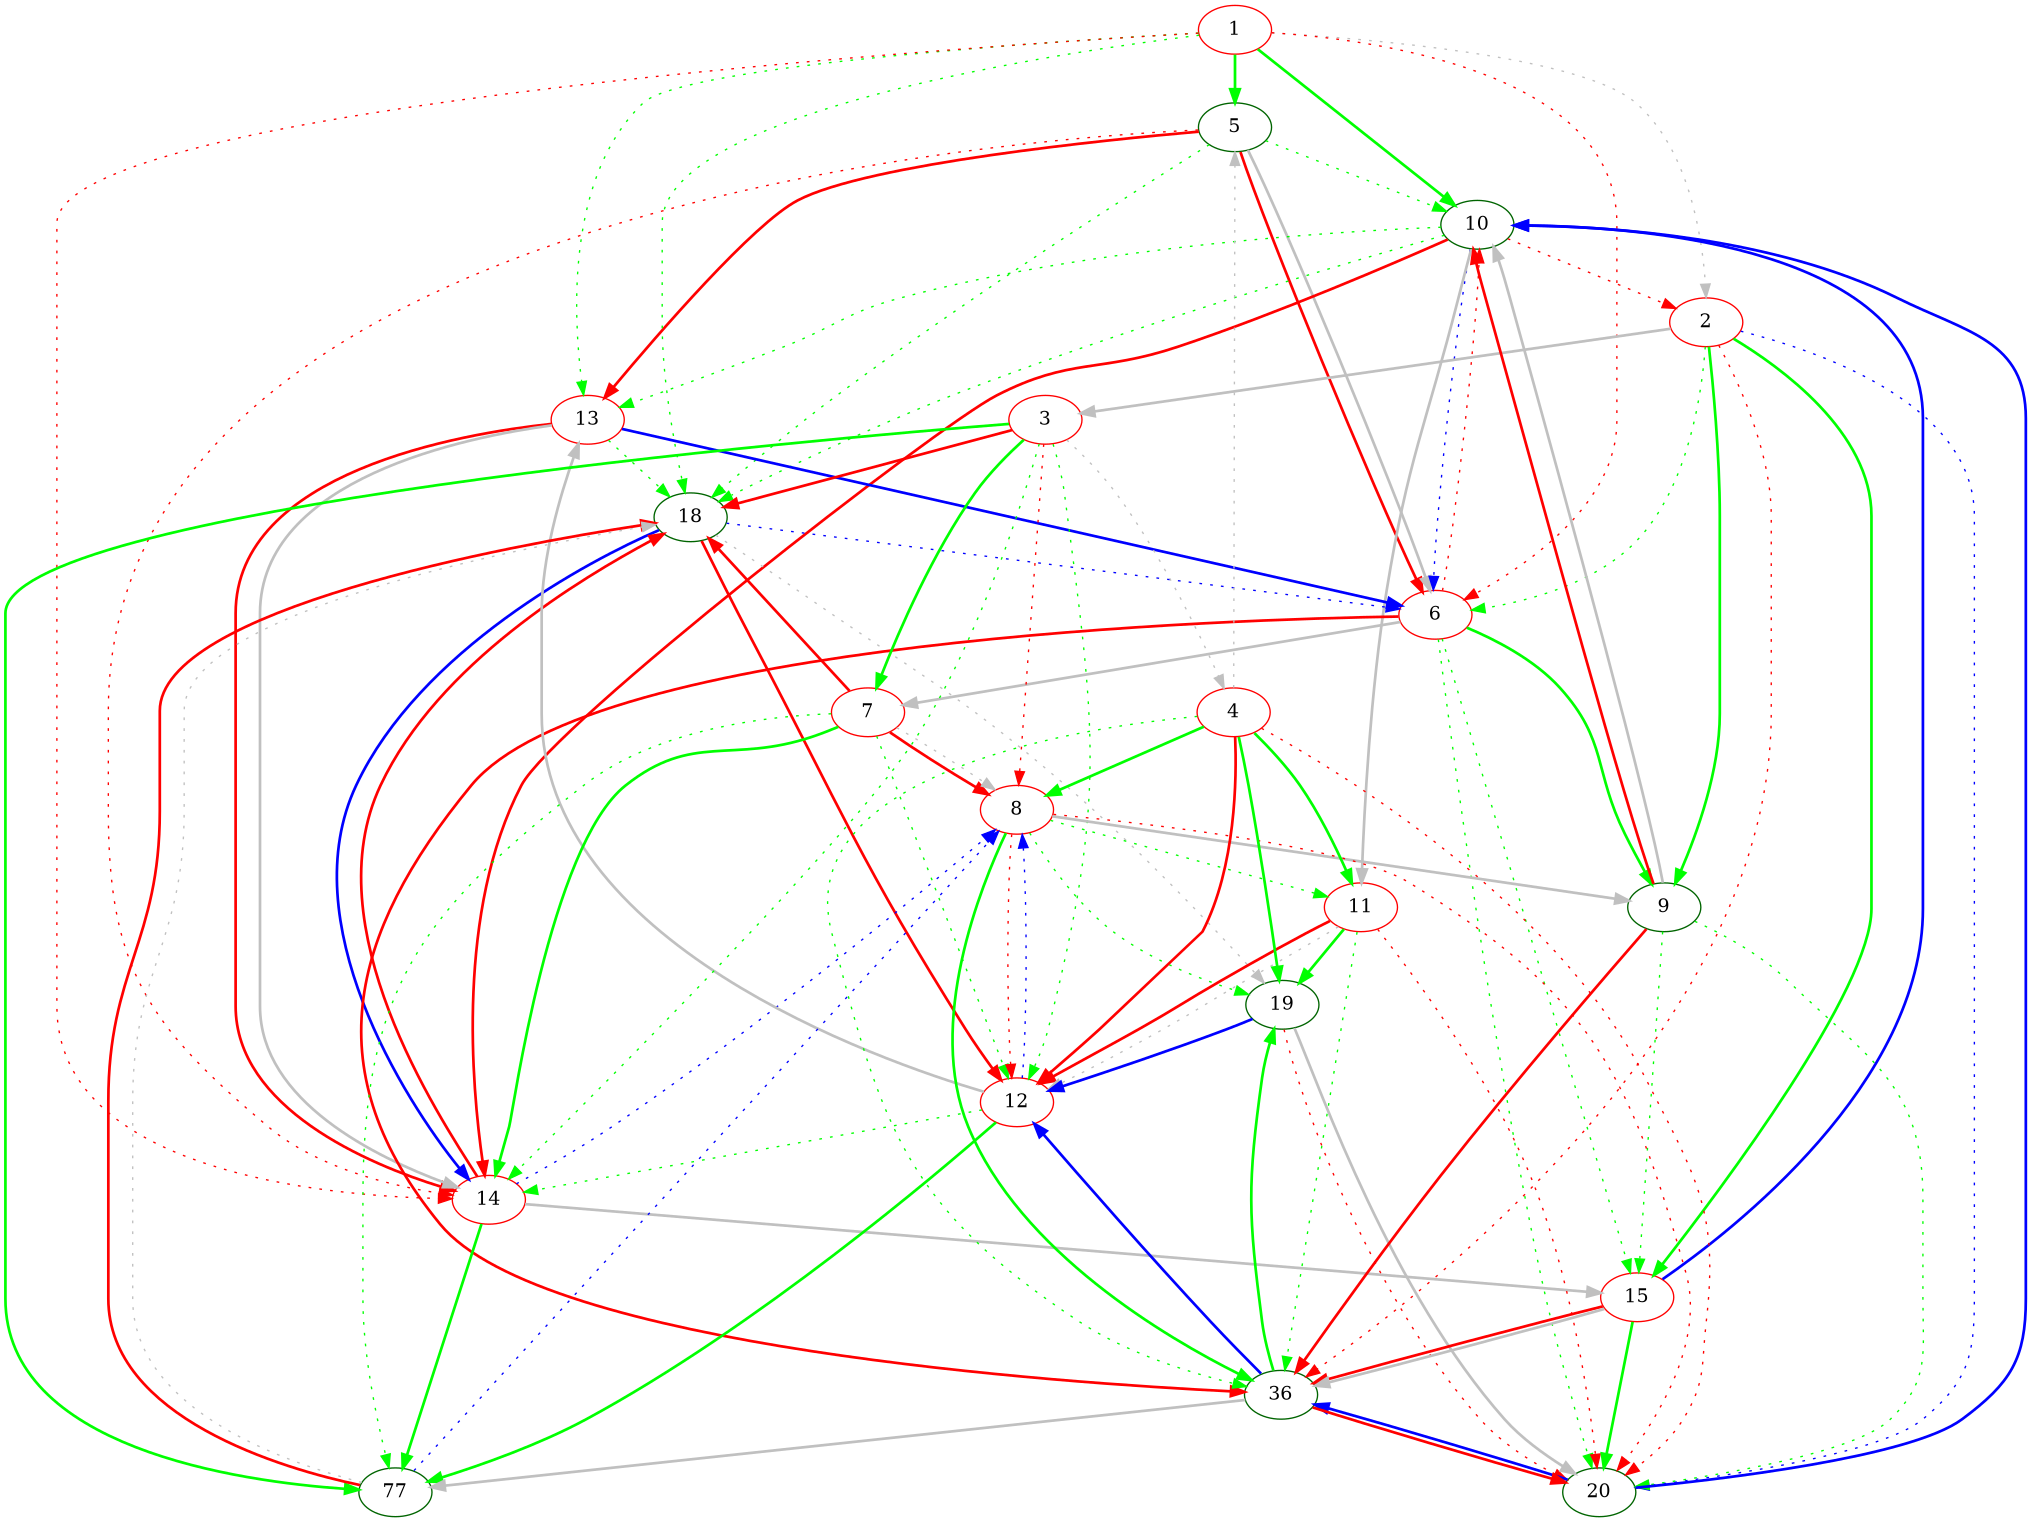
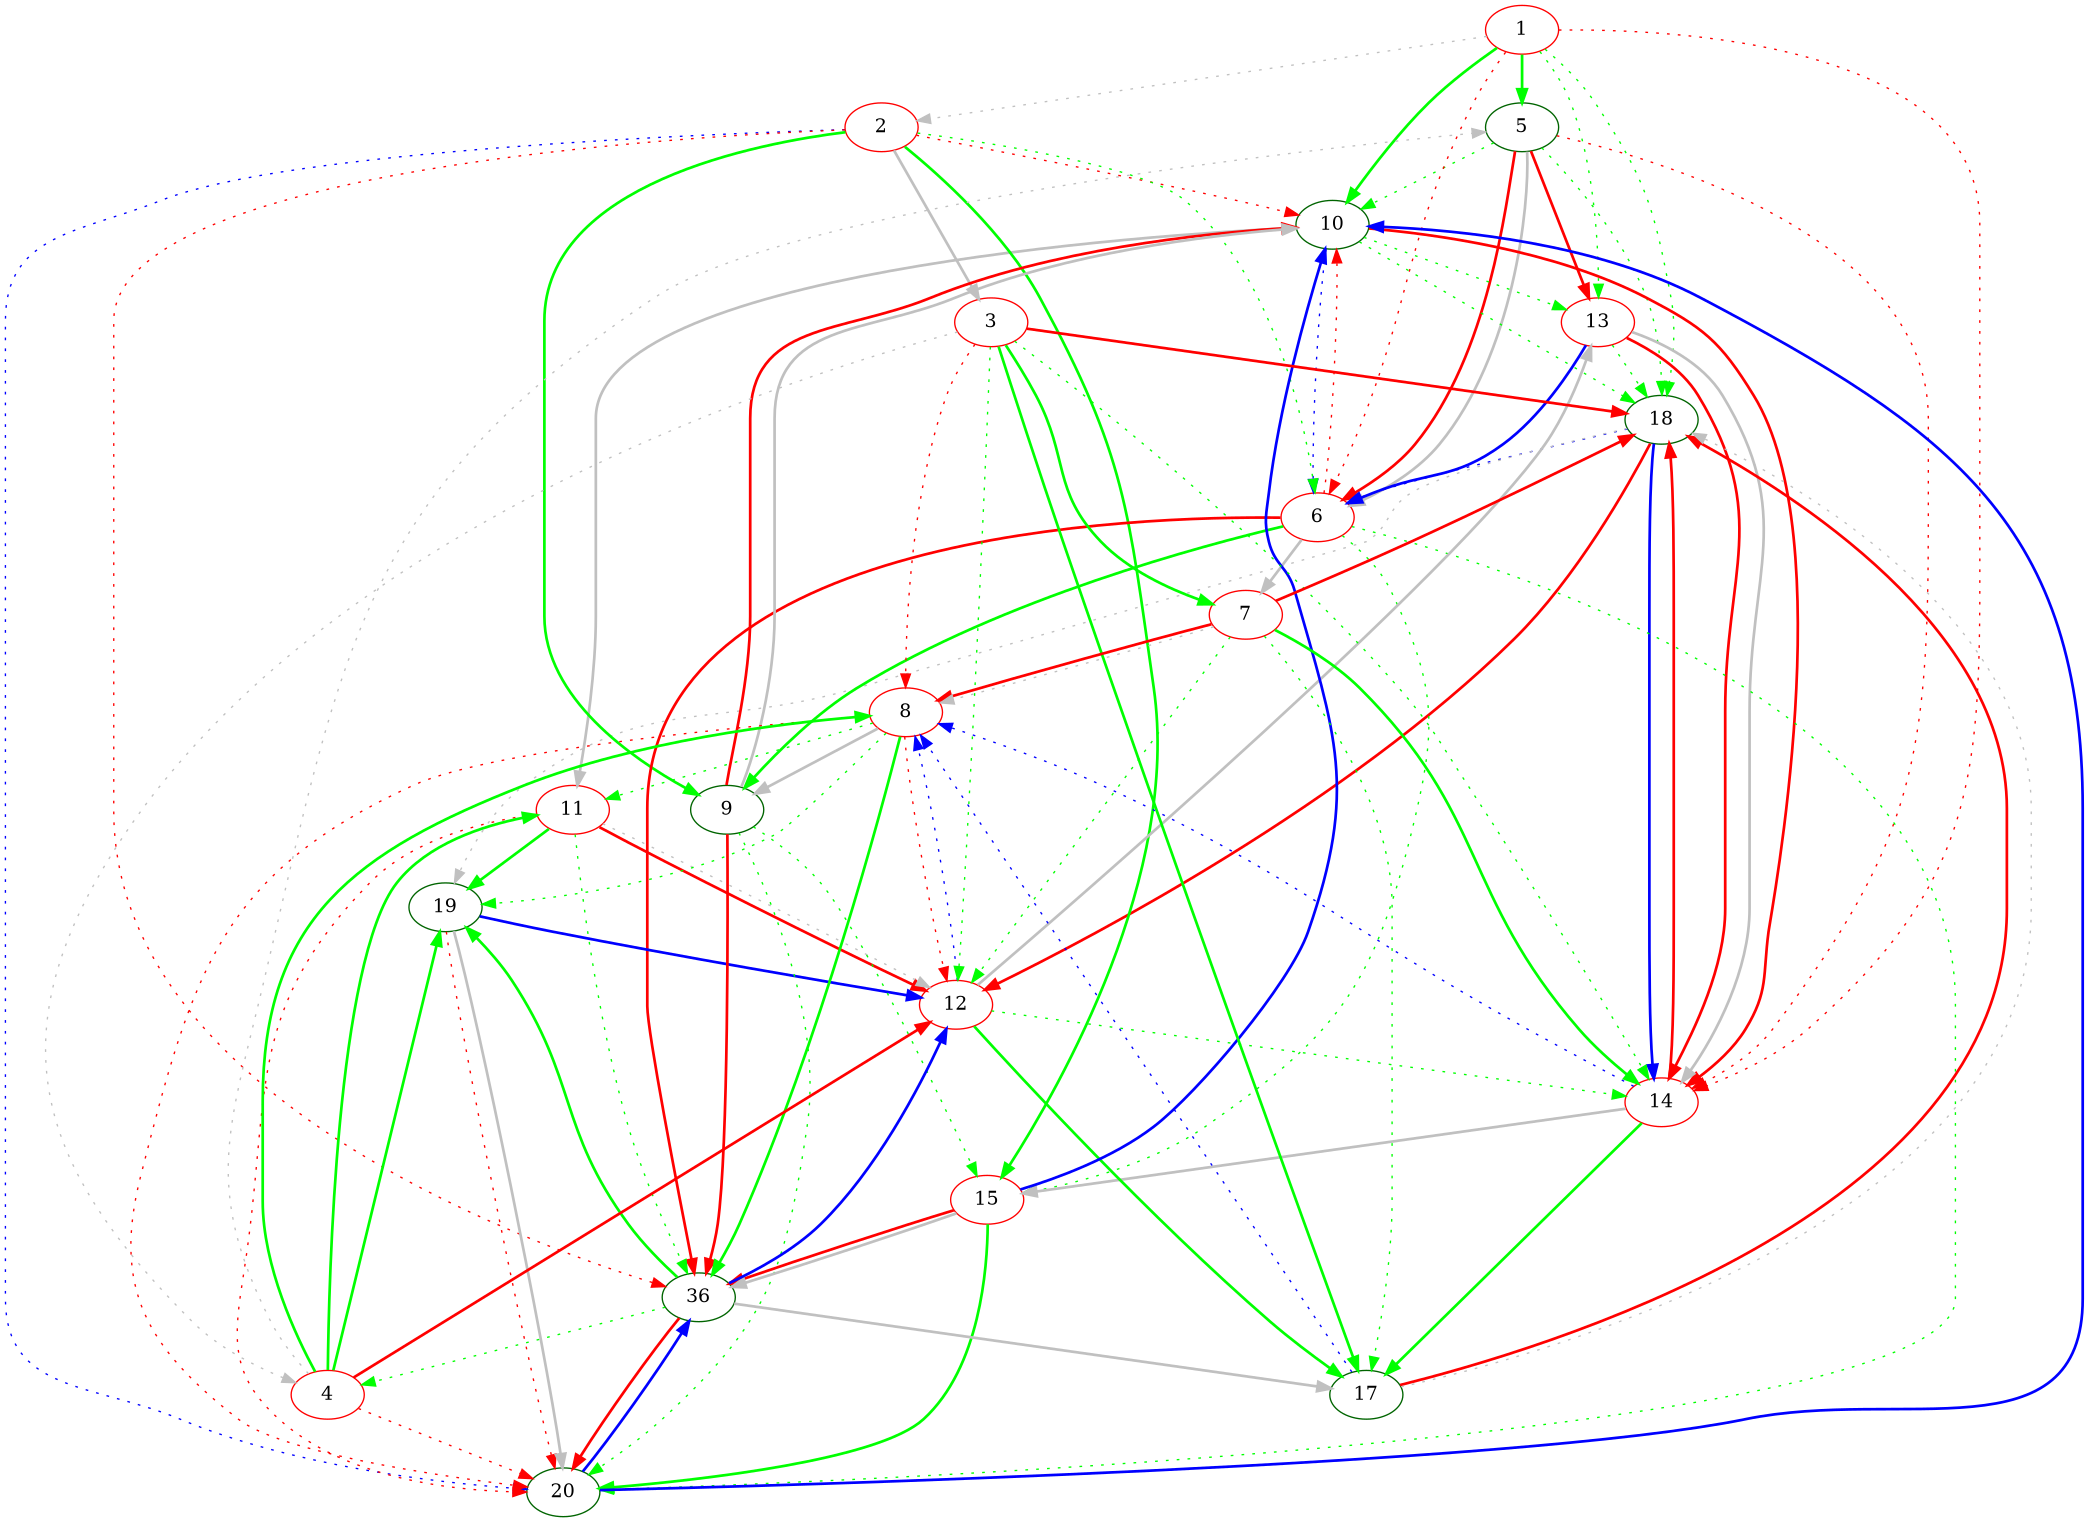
(1586, 271) -> (1184, 189)
(854, 1014) -> (513, 1346)
(395, 1492) -> (1366, 1395)
